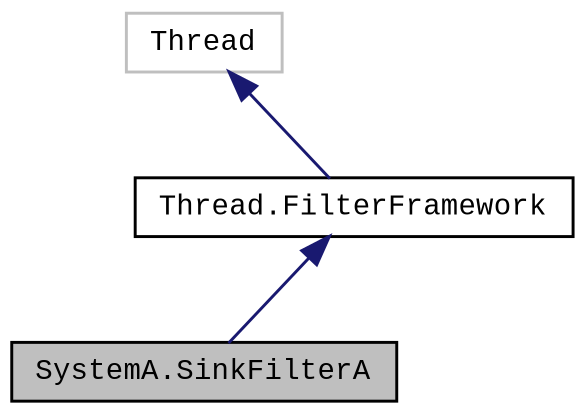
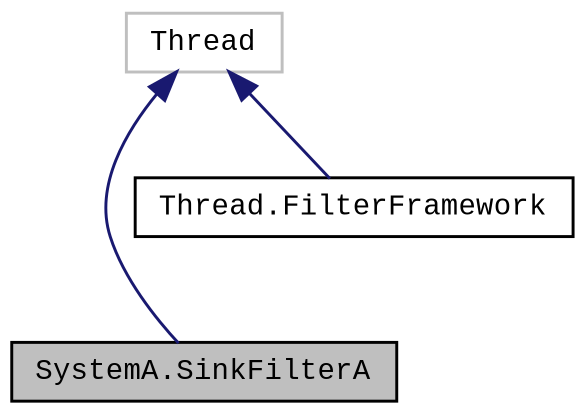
(269, 301) -> (107, 222)
